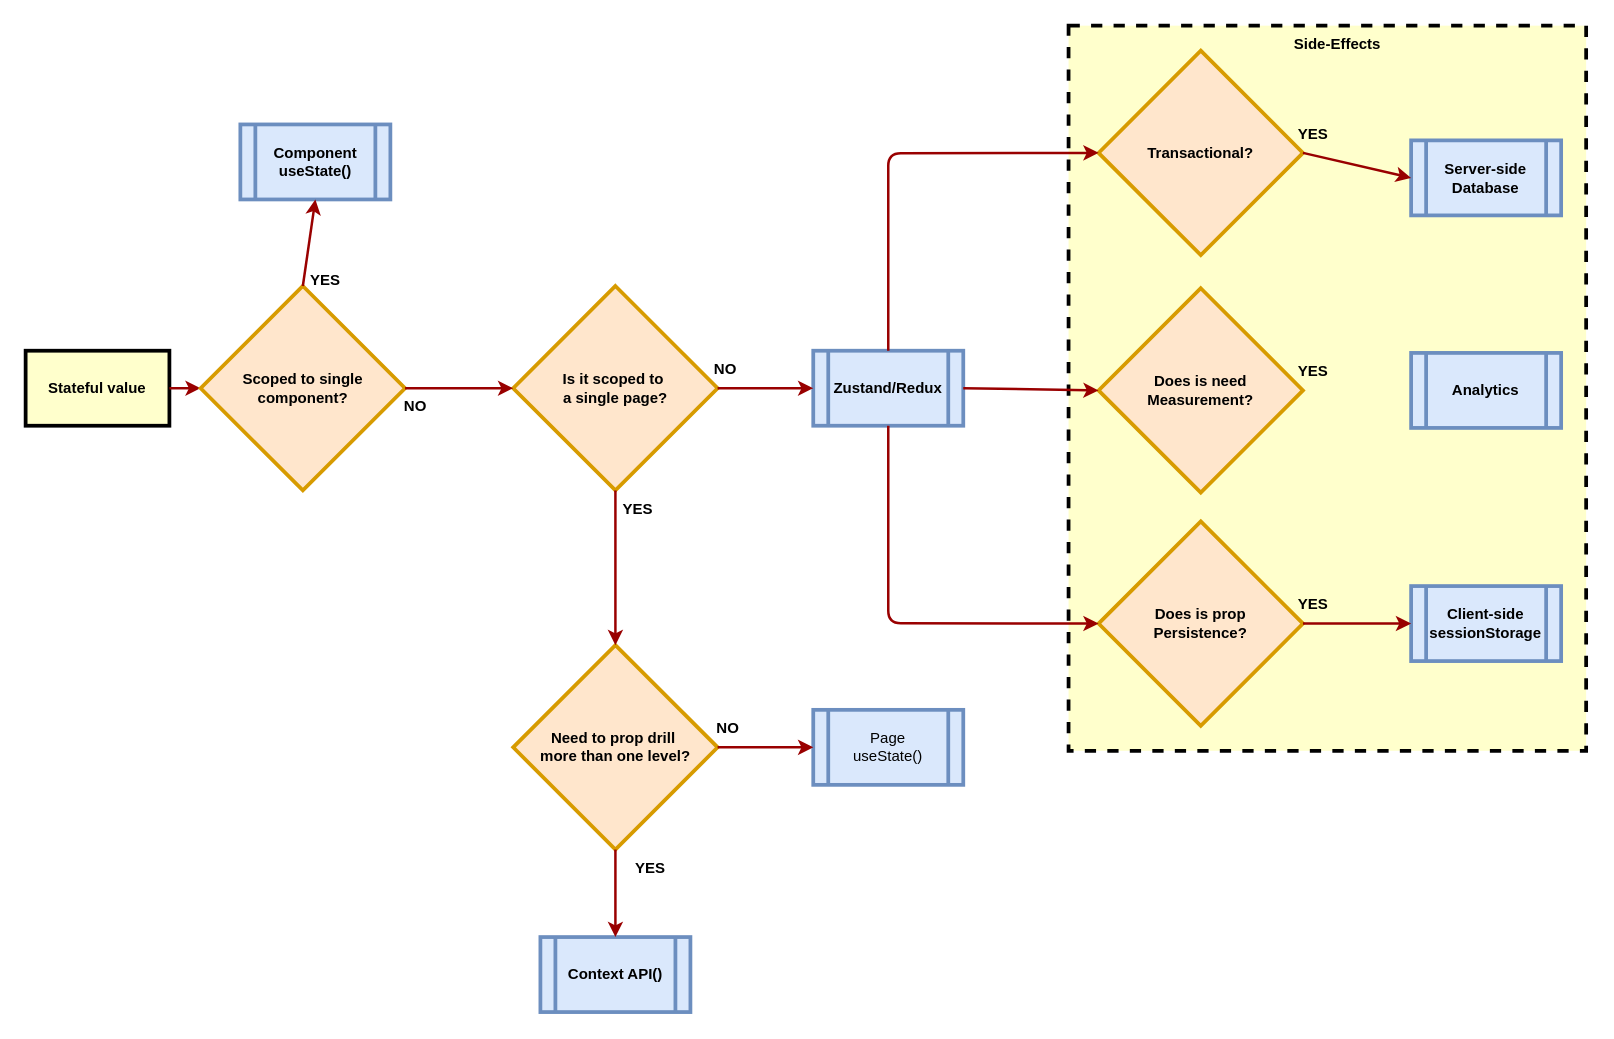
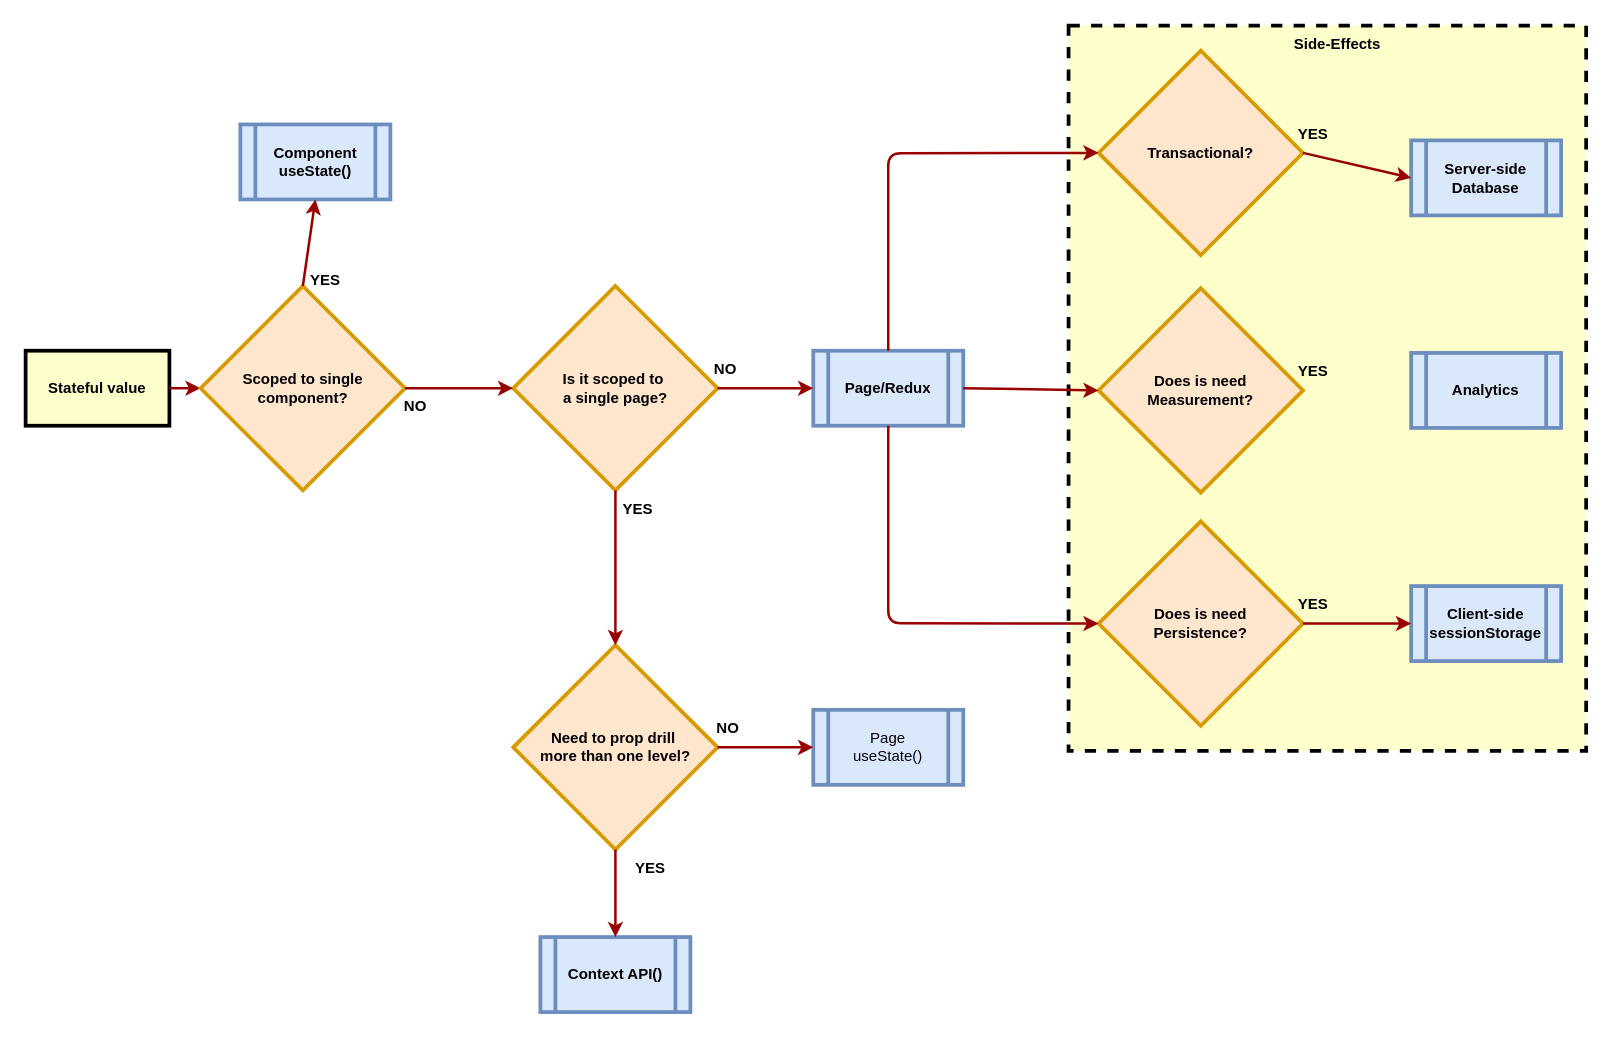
(888, 388) -> (888, 388)
(1201, 623) -> (1201, 623)
